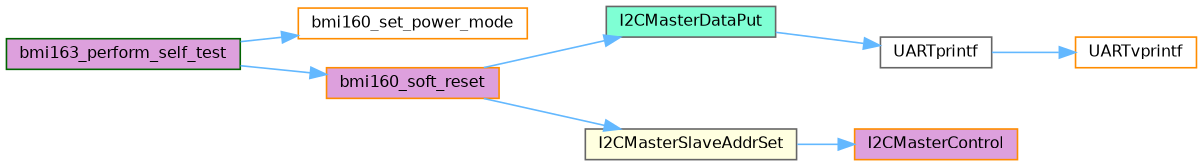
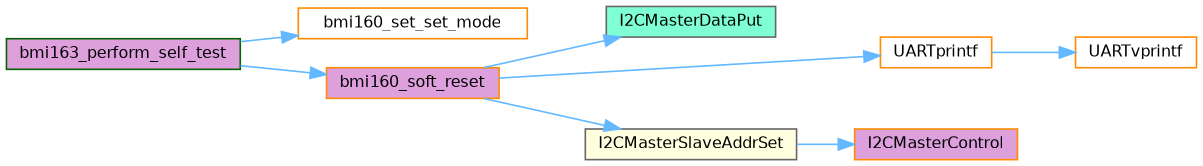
(413, 23) -> (413, 23)
(820, 38) -> (681, 67)
(936, 52) -> (936, 52)
